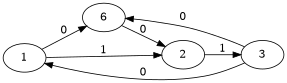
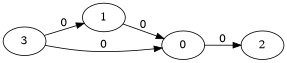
(104, 17) -> (183, 45)
(219, 55) -> none
(100, 56) -> none
